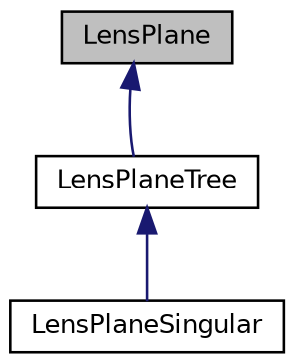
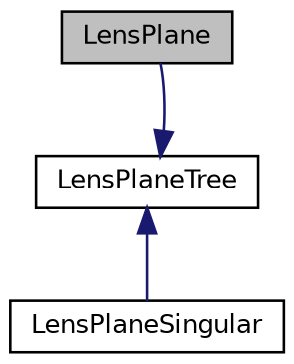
(130, 123) -> (164, 97)
